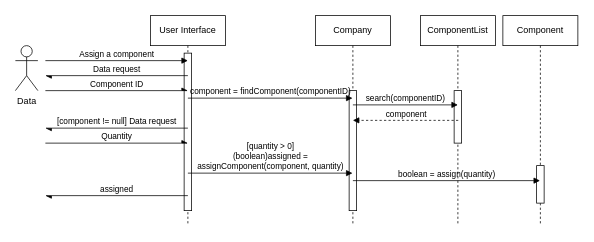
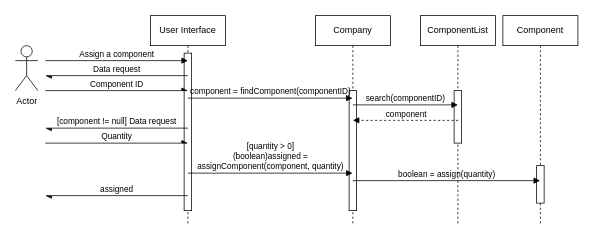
(27, 101) -> (27, 101)
